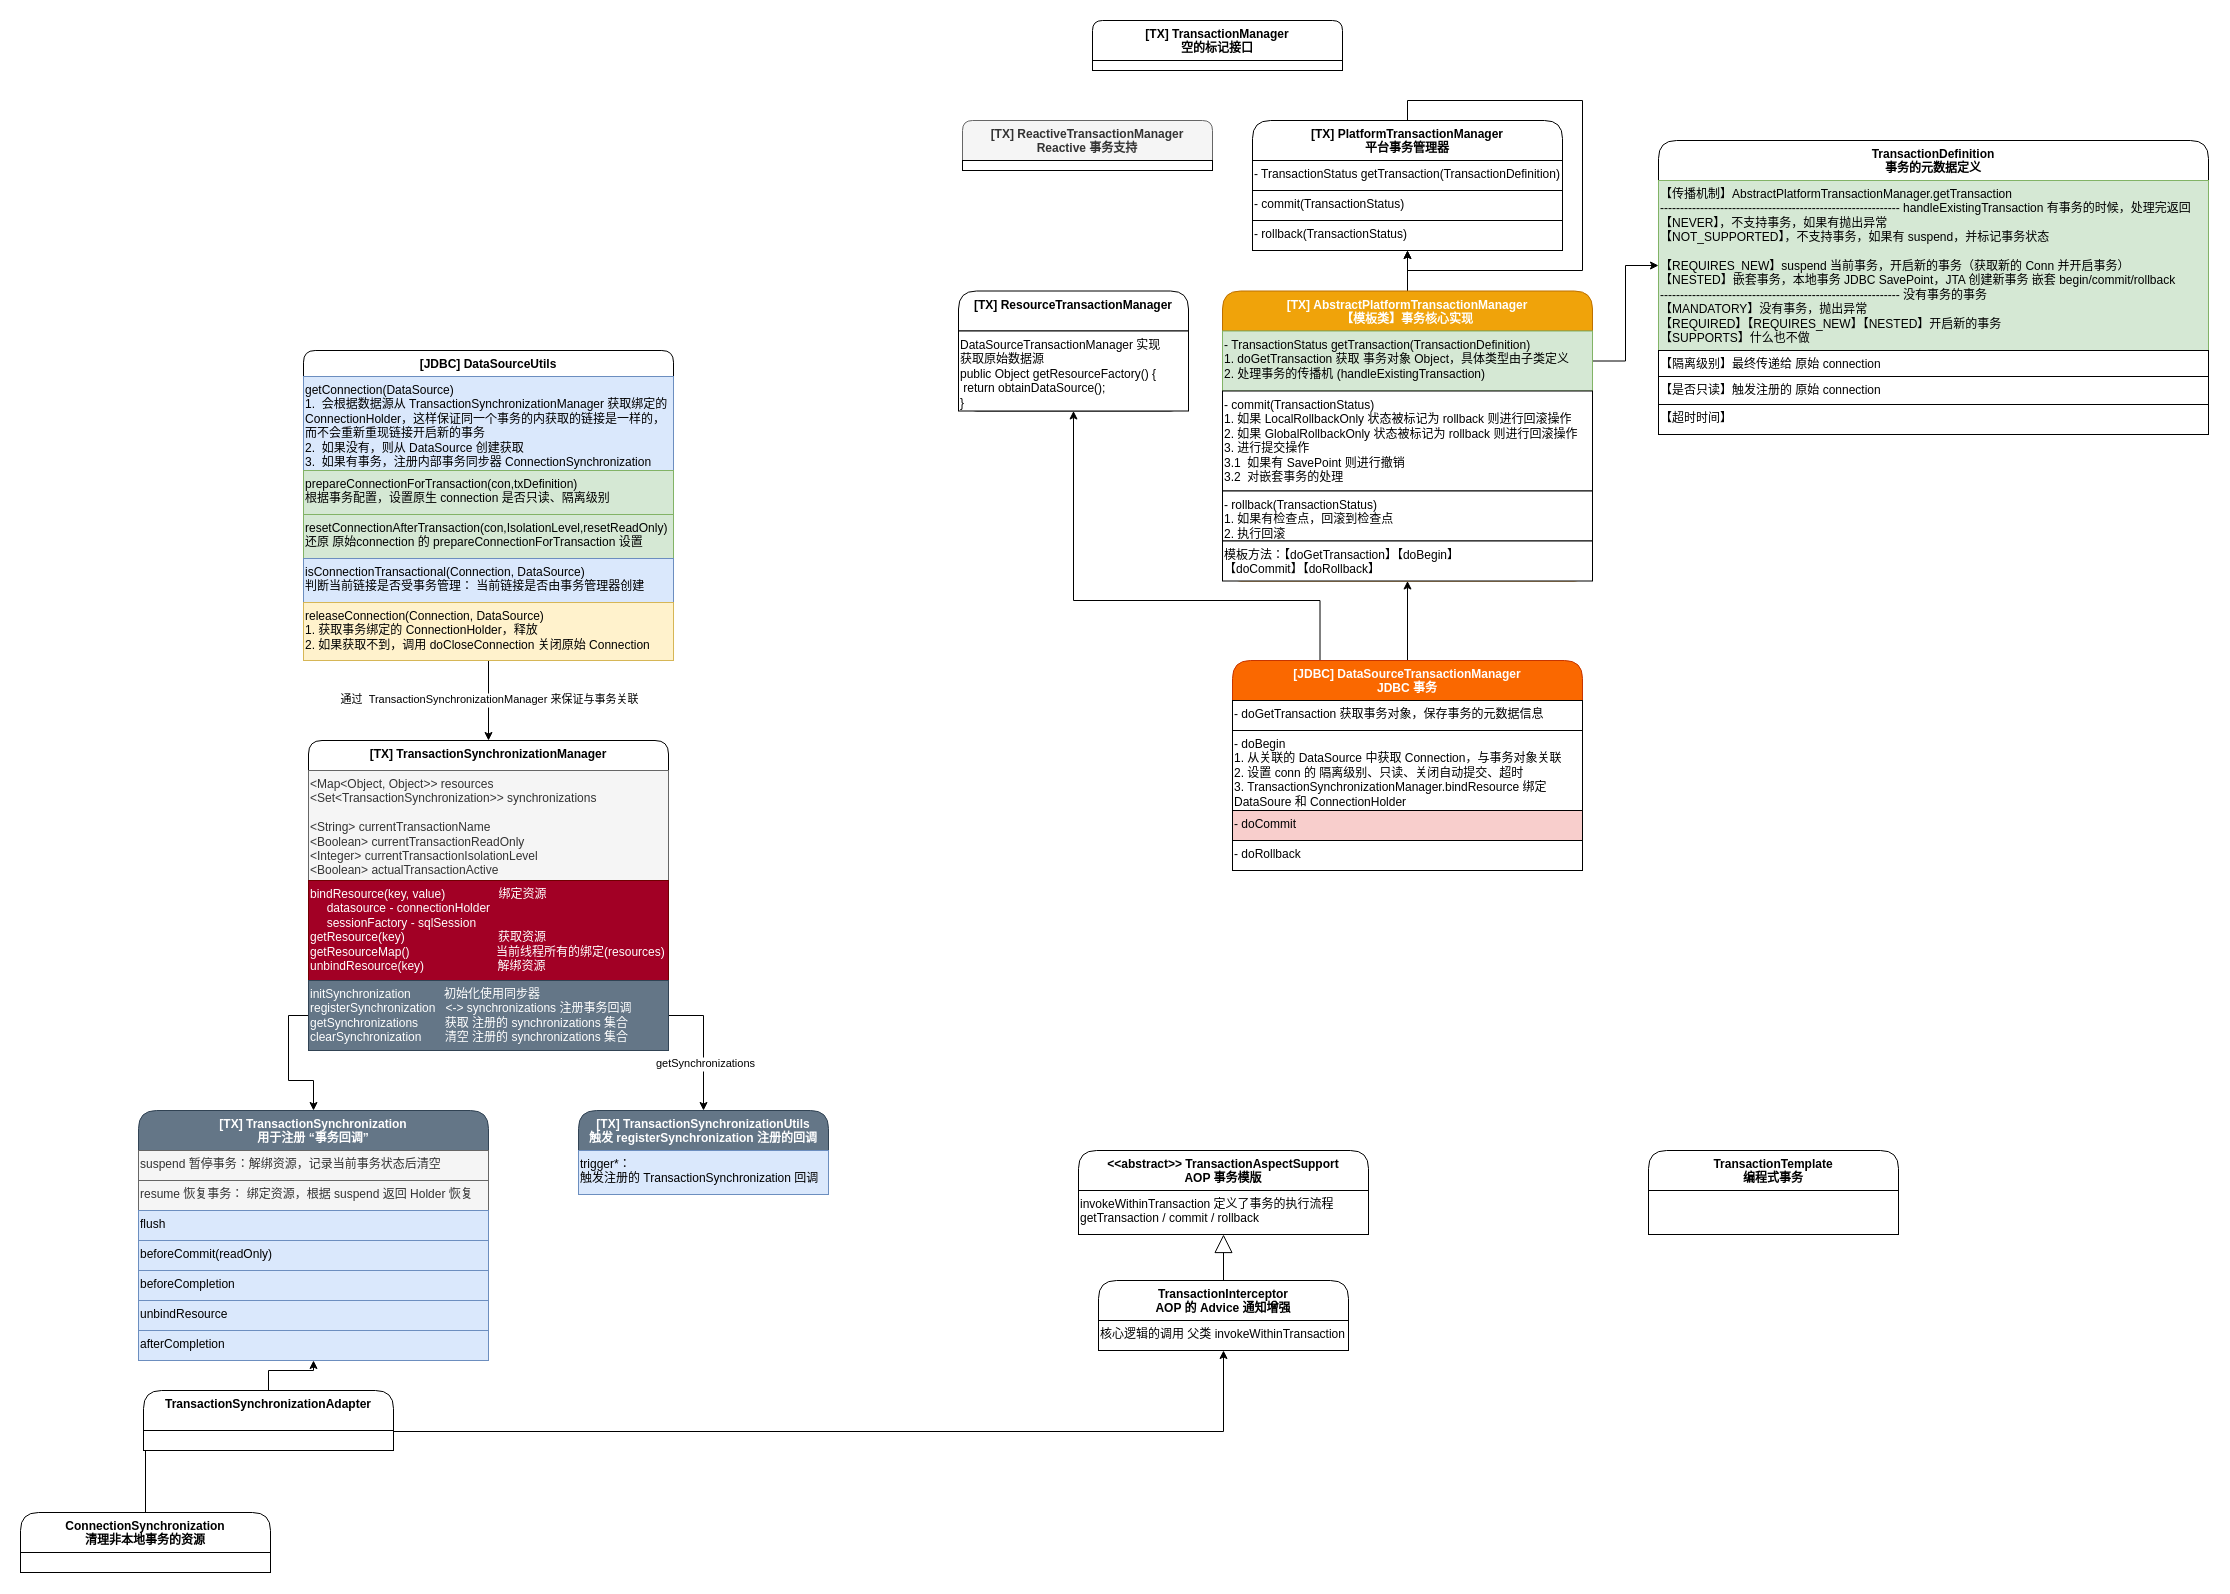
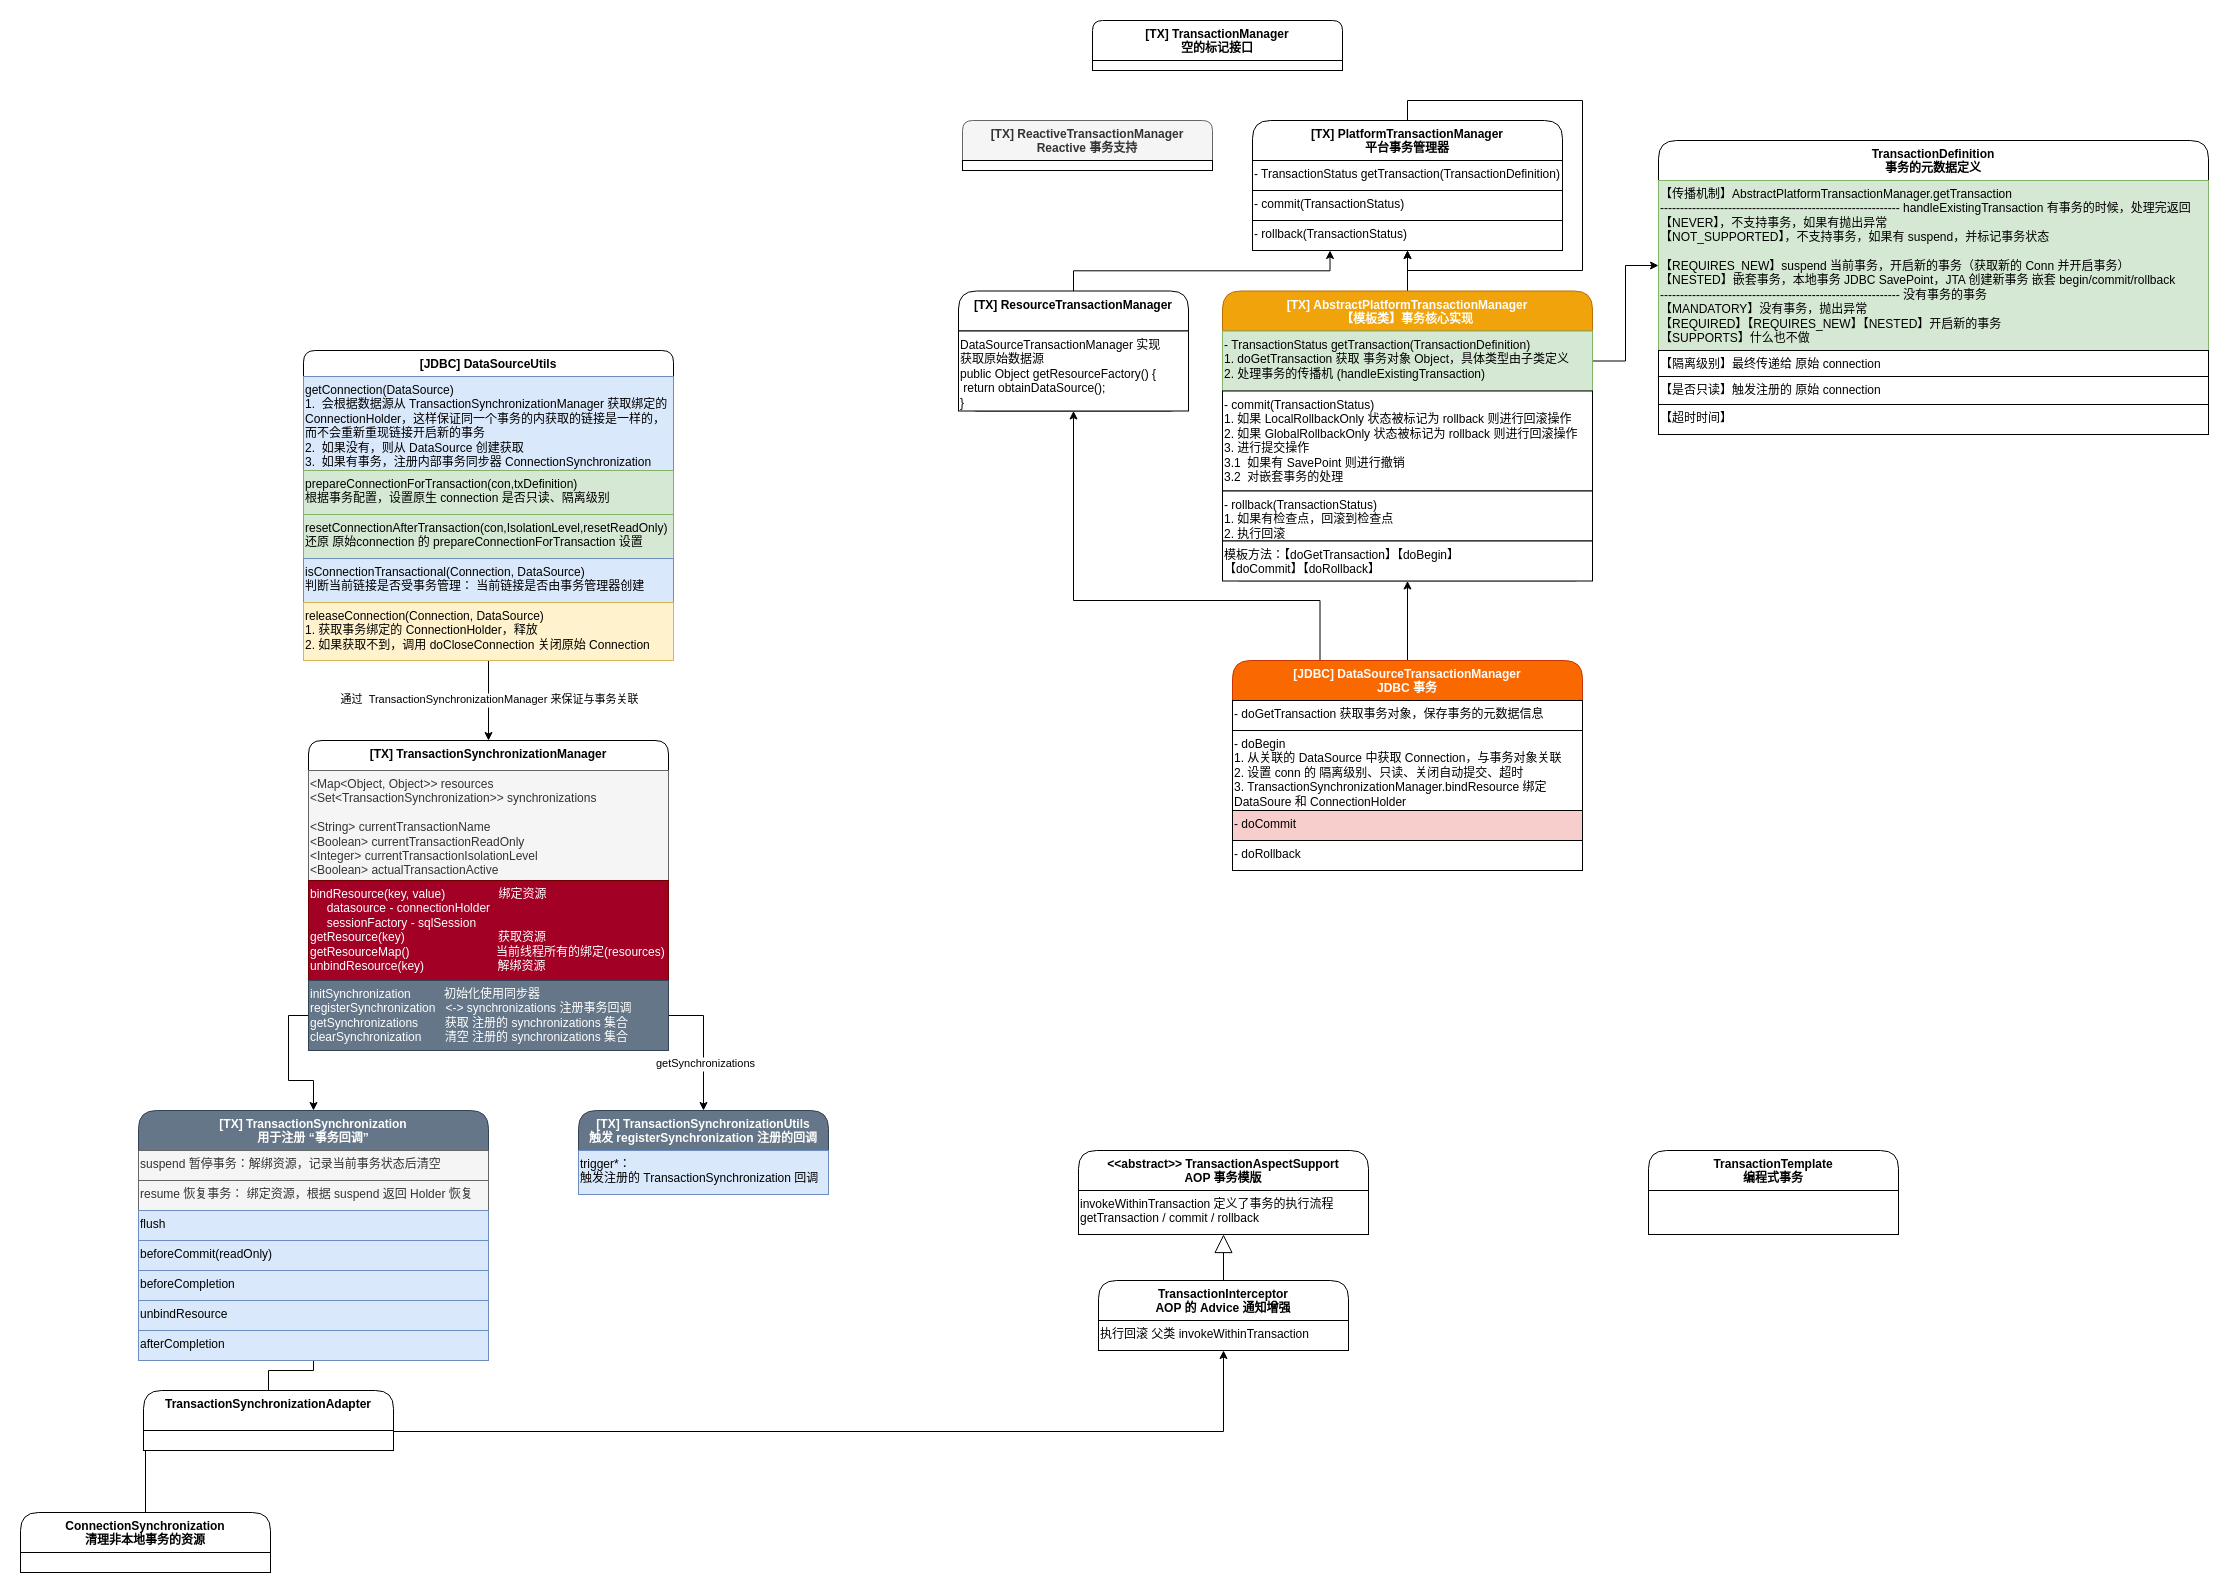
none -> (1198, 271)
(1225, 1342) -> (1211, 1335)
(312, 1371) -> (314, 1370)
